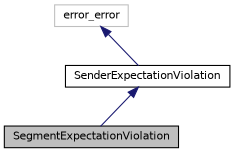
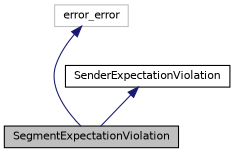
(123, 50) -> (55, 81)
